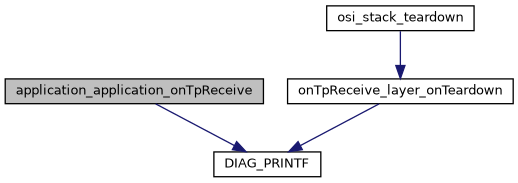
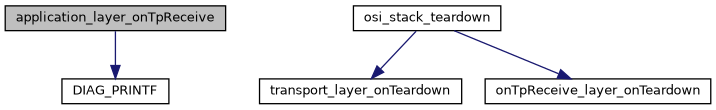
(134, 91) -> (115, 18)
none -> (361, 91)
(340, 125) -> none
